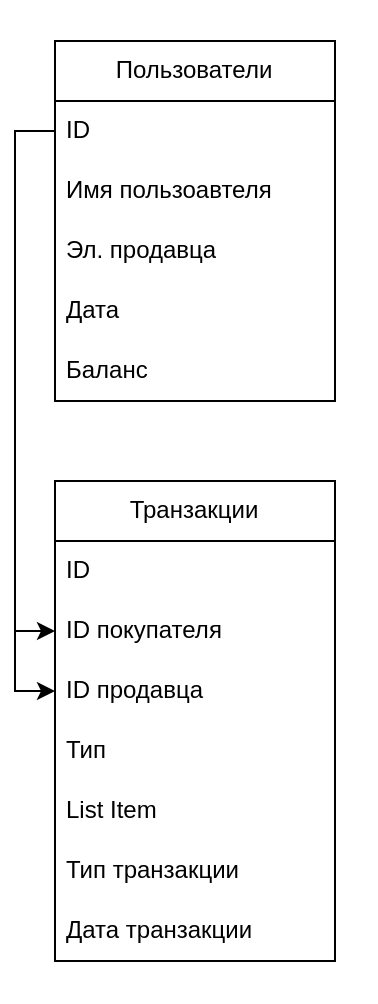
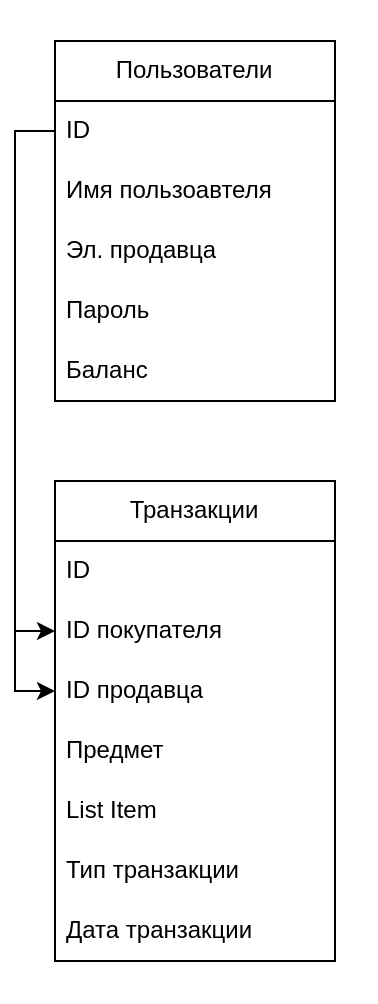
(94, 311) -> (107, 311)
(87, 751) -> (114, 751)
